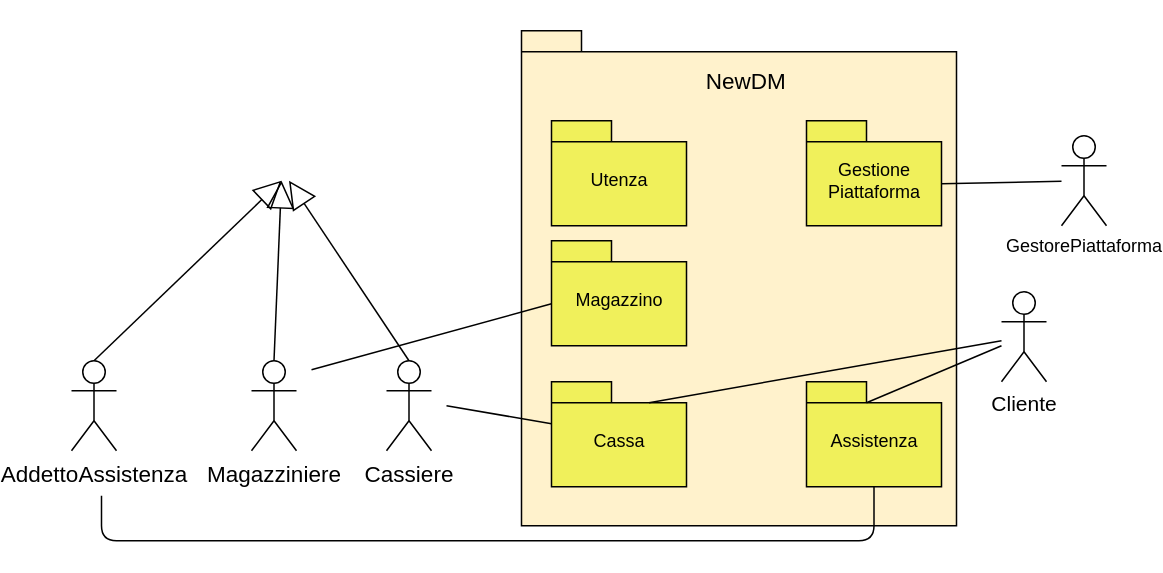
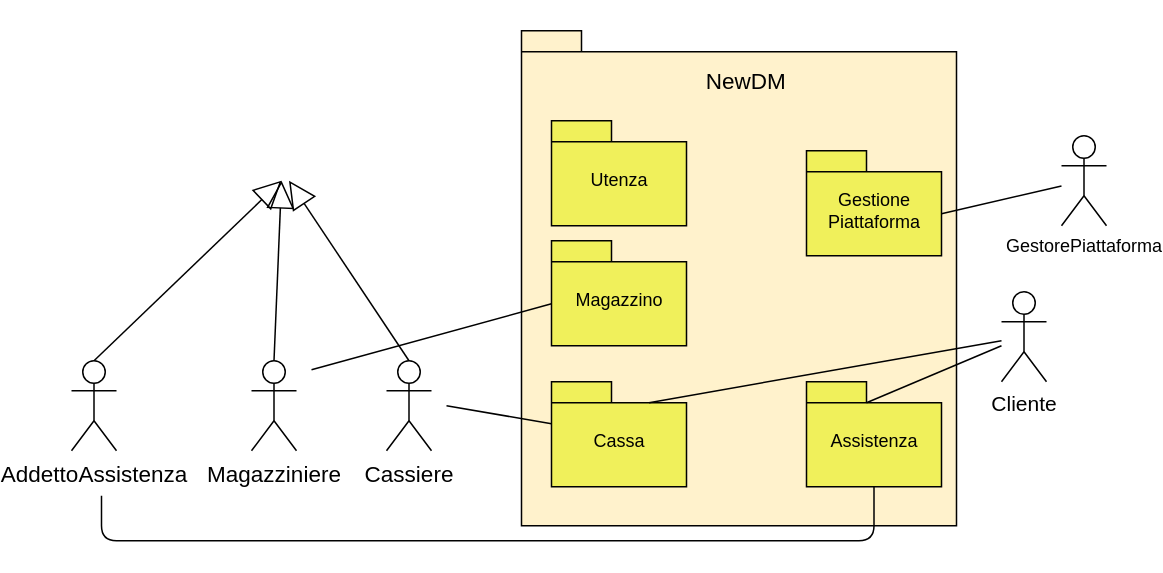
(874, 173) -> (874, 203)
